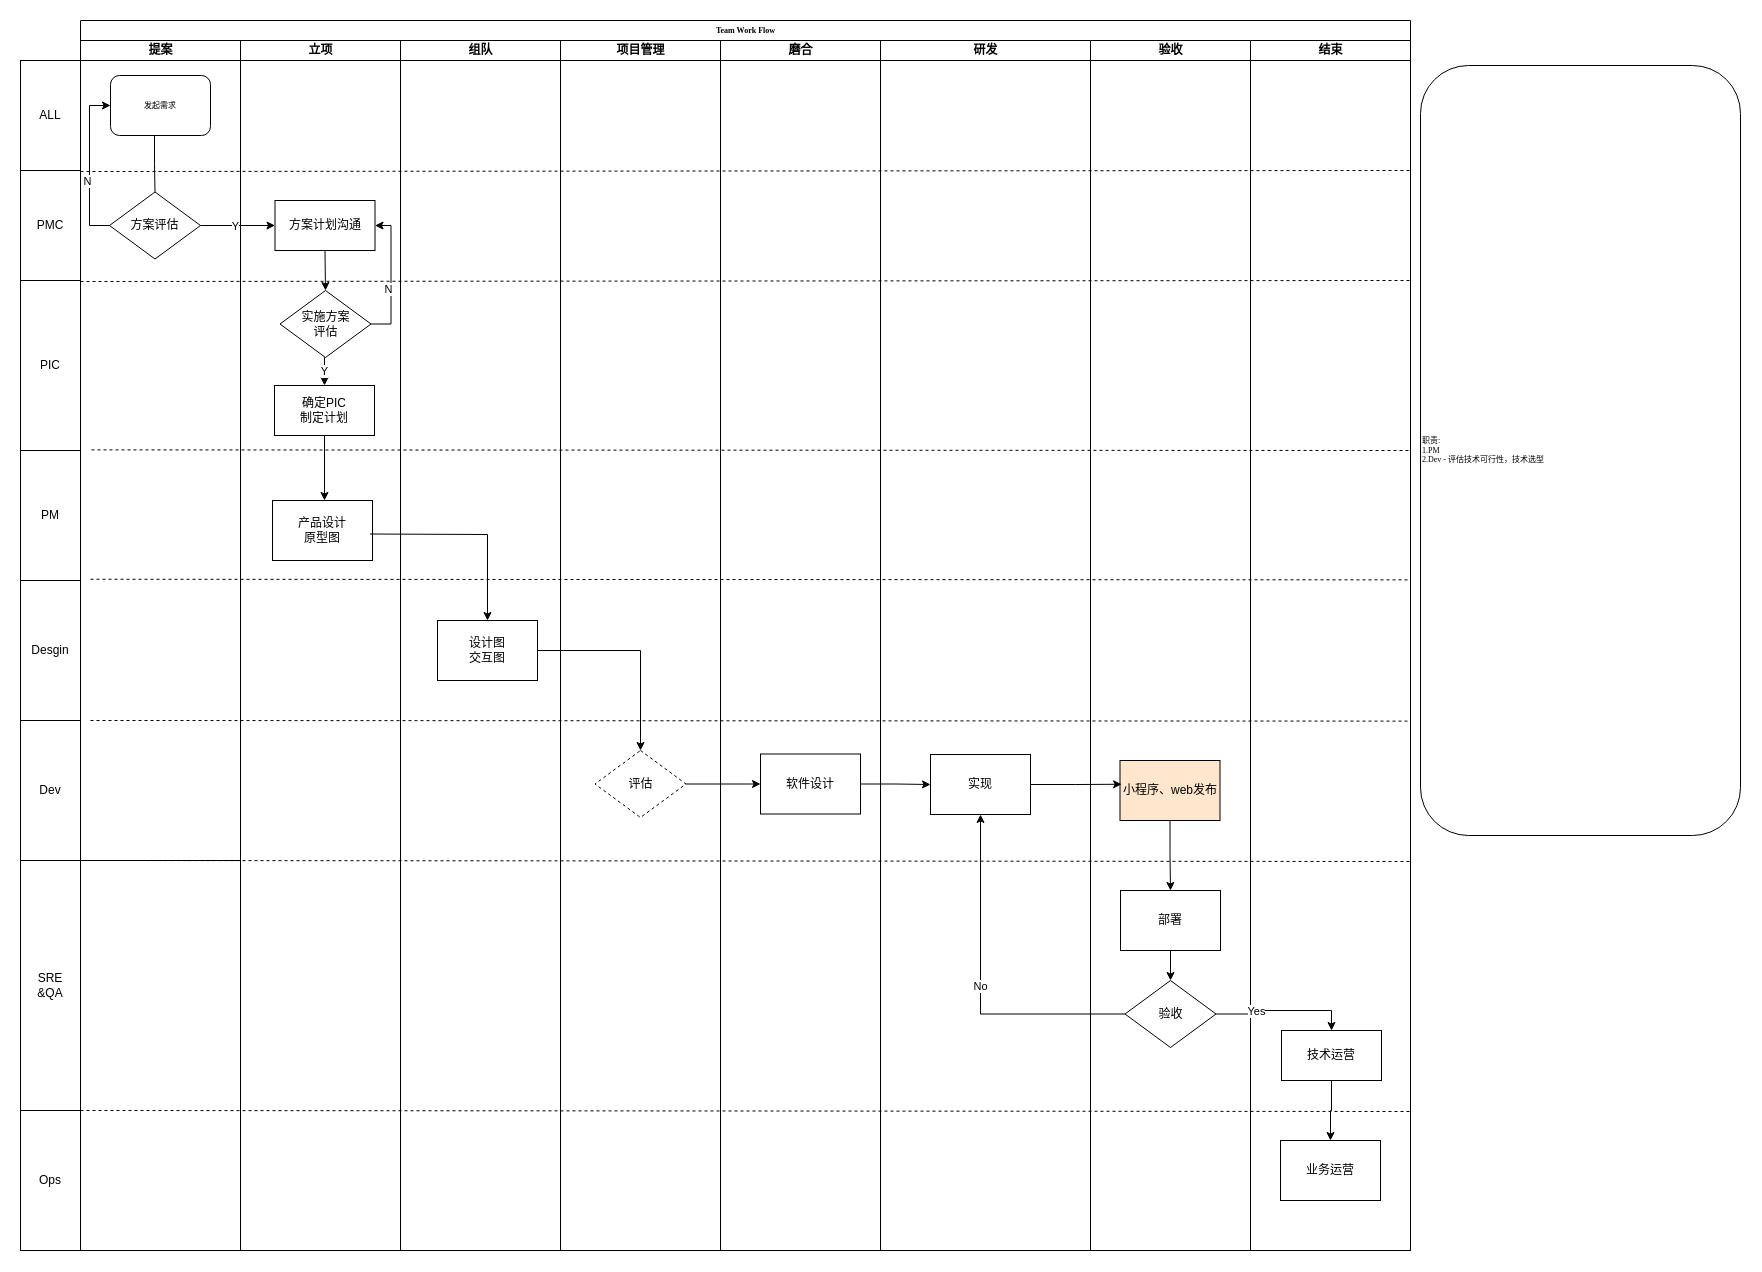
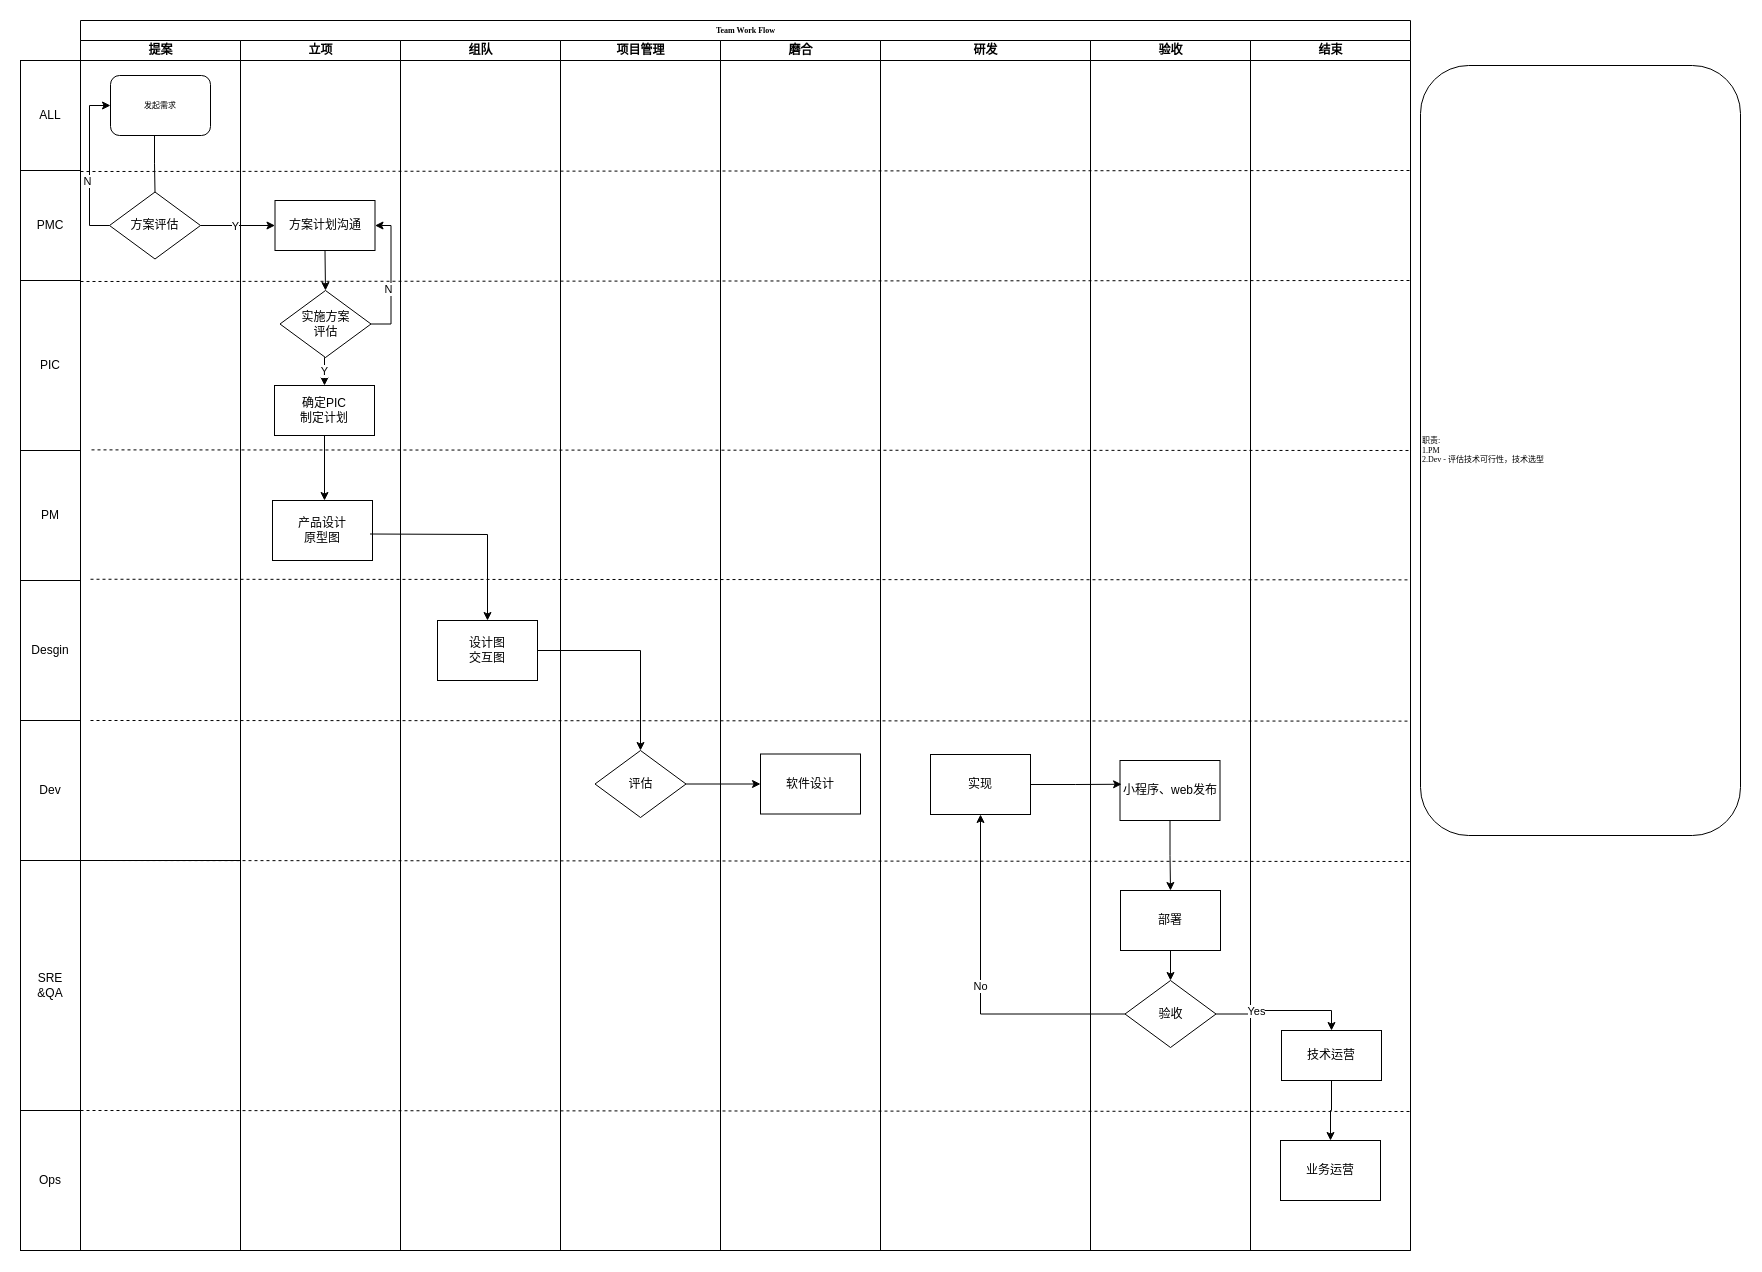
(641, 784) -> (641, 784)
(892, 784) -> none
(1170, 791) -> (1170, 791)
